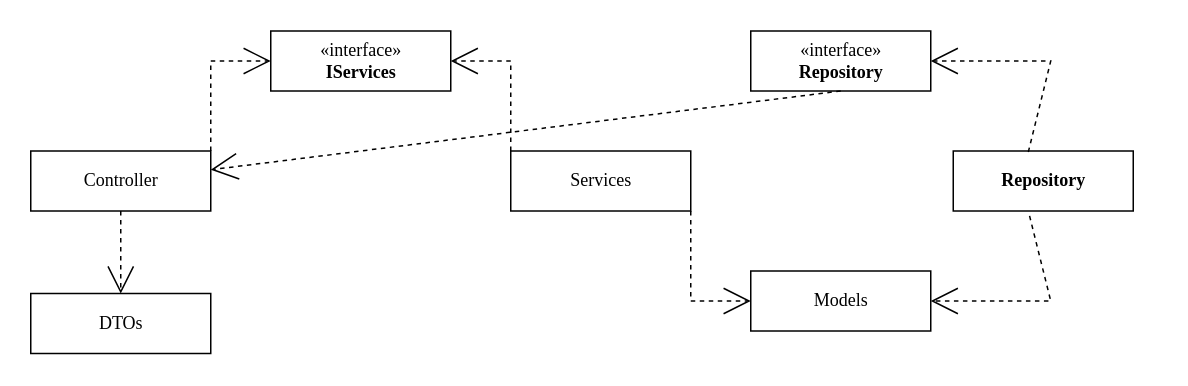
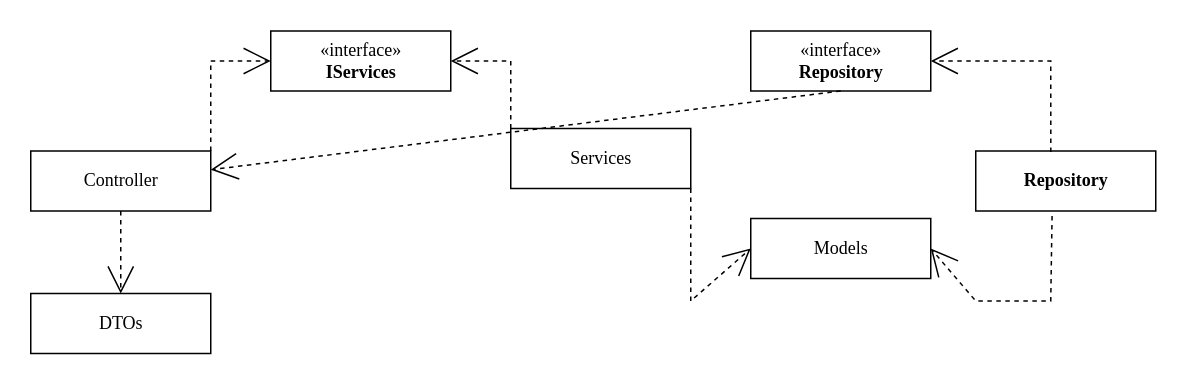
(601, 181) -> (601, 158)
(1043, 181) -> (1066, 181)
(841, 301) -> (841, 248)
